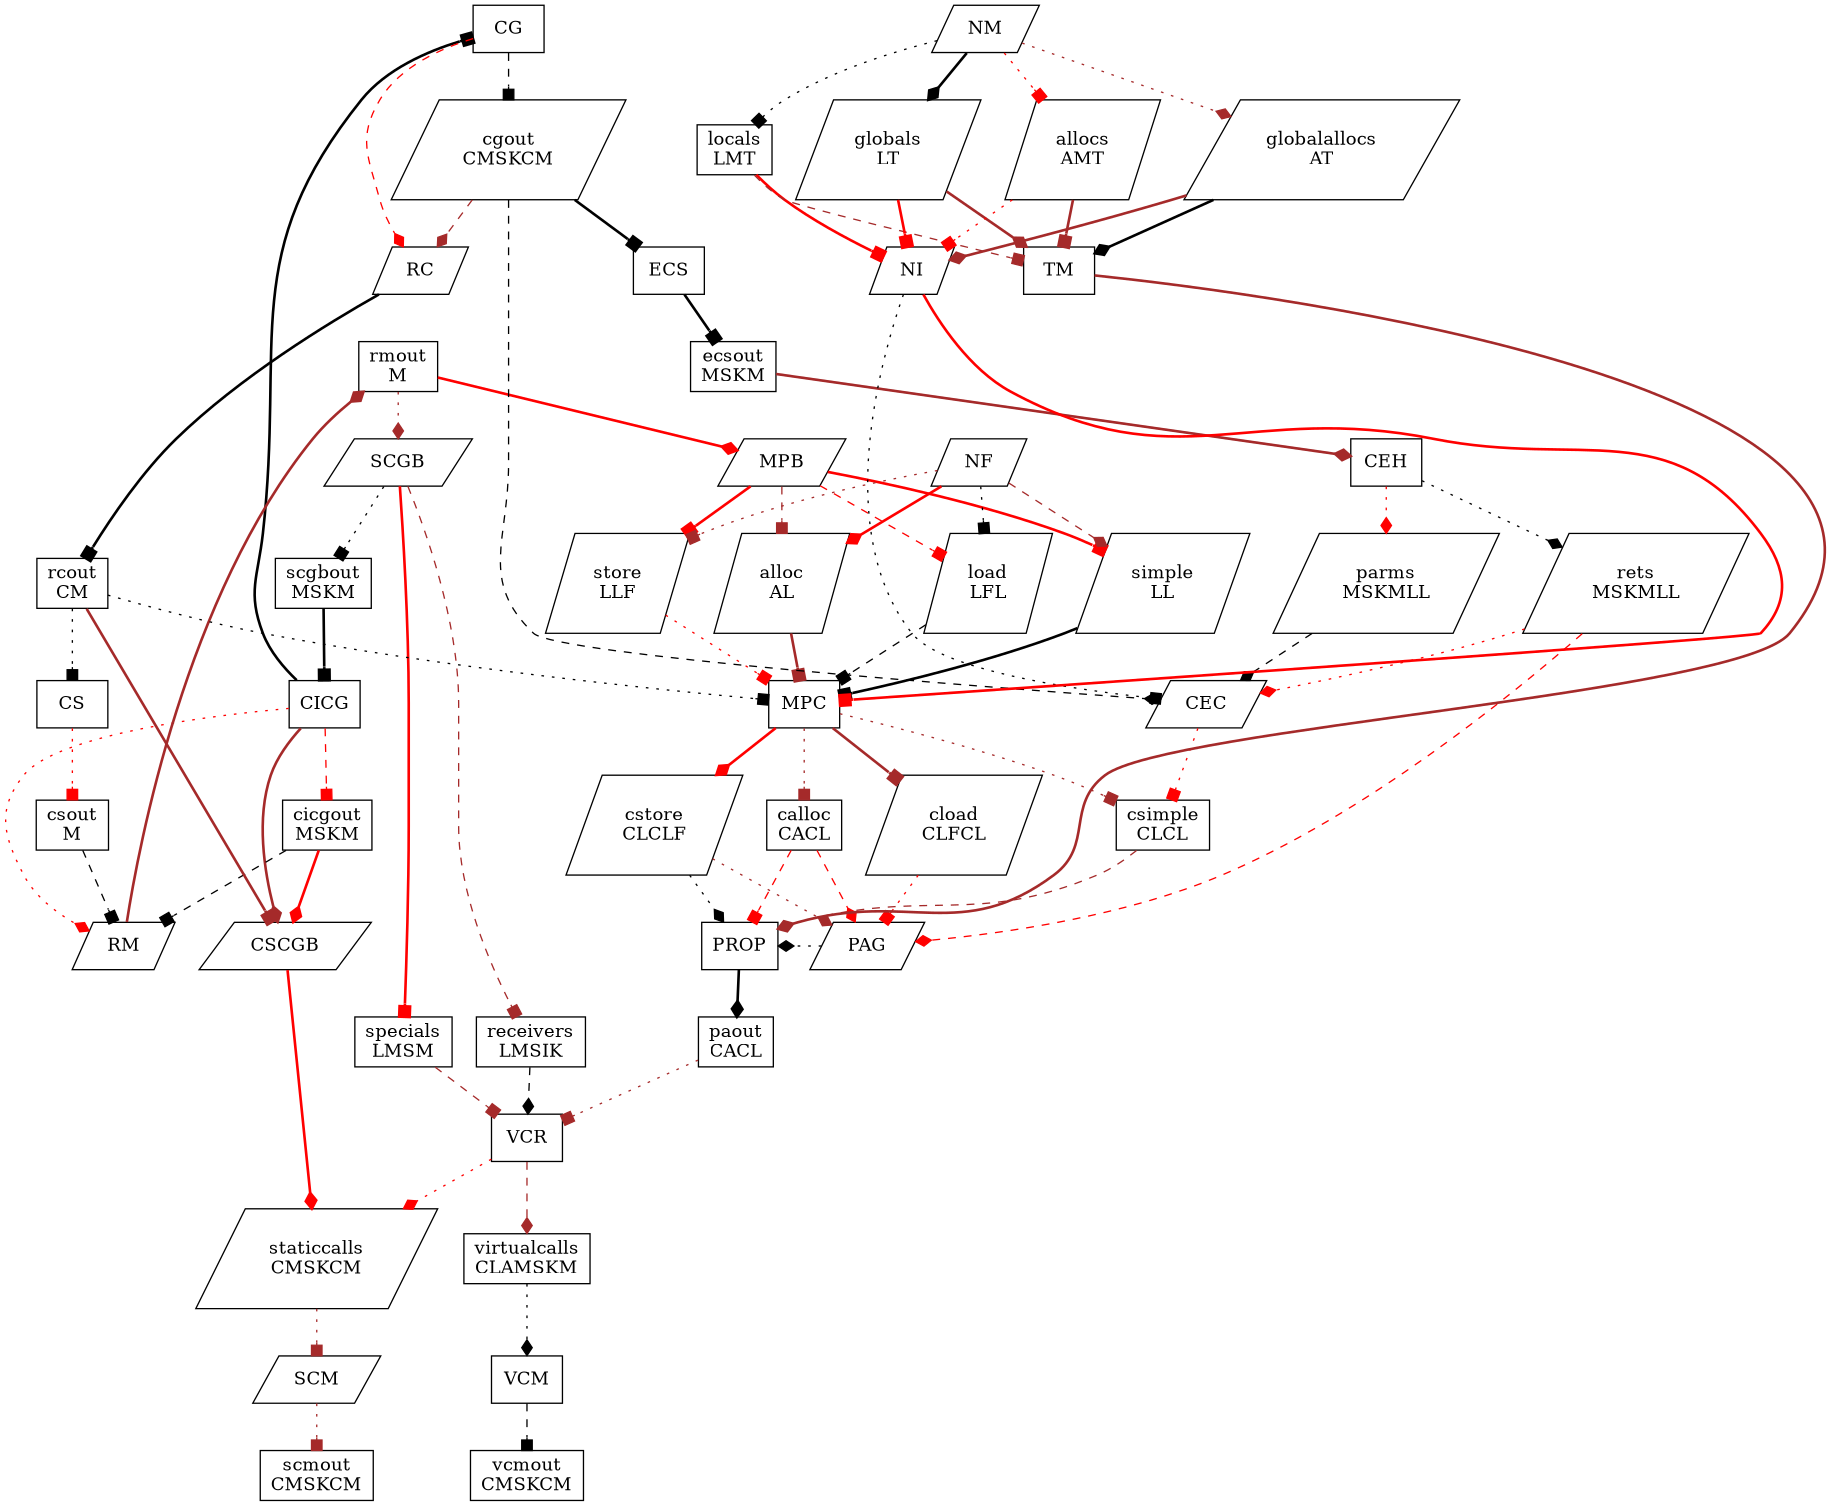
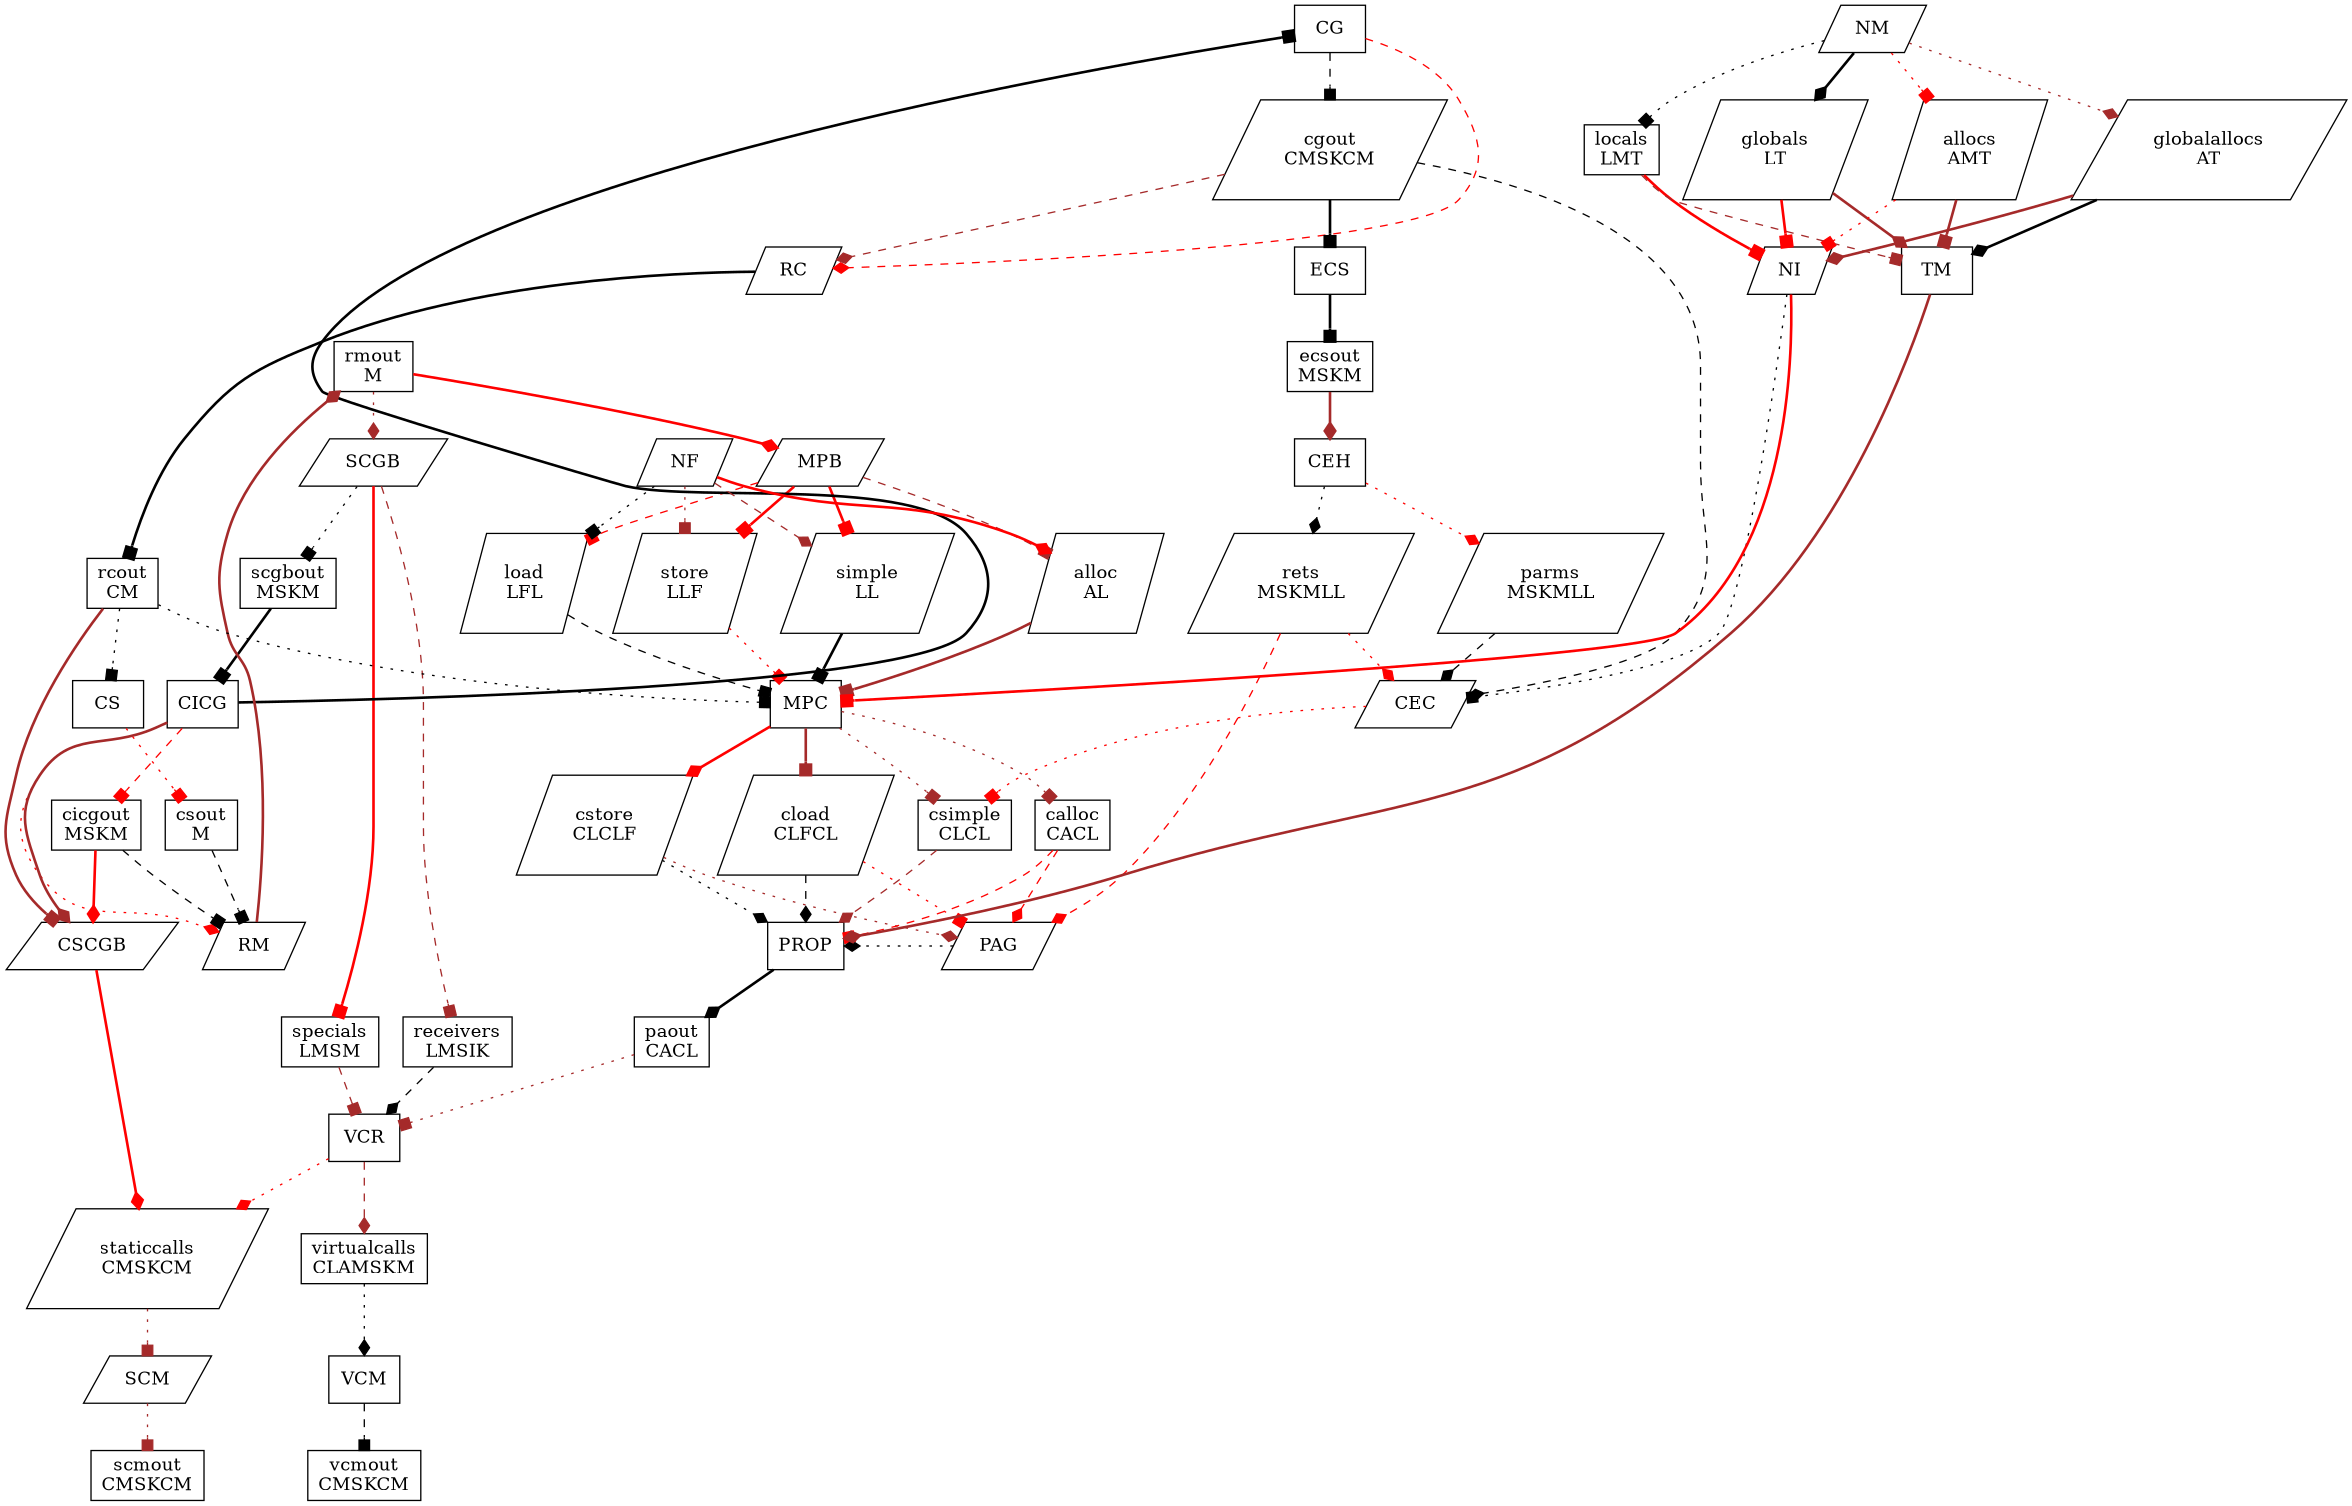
none -> (806, 891)
